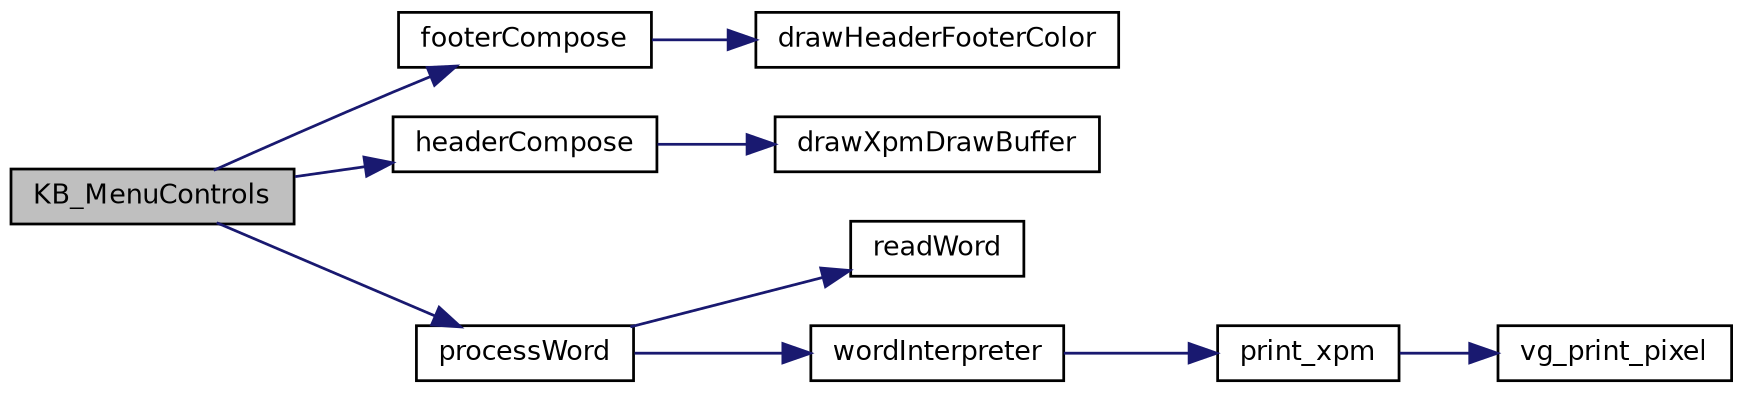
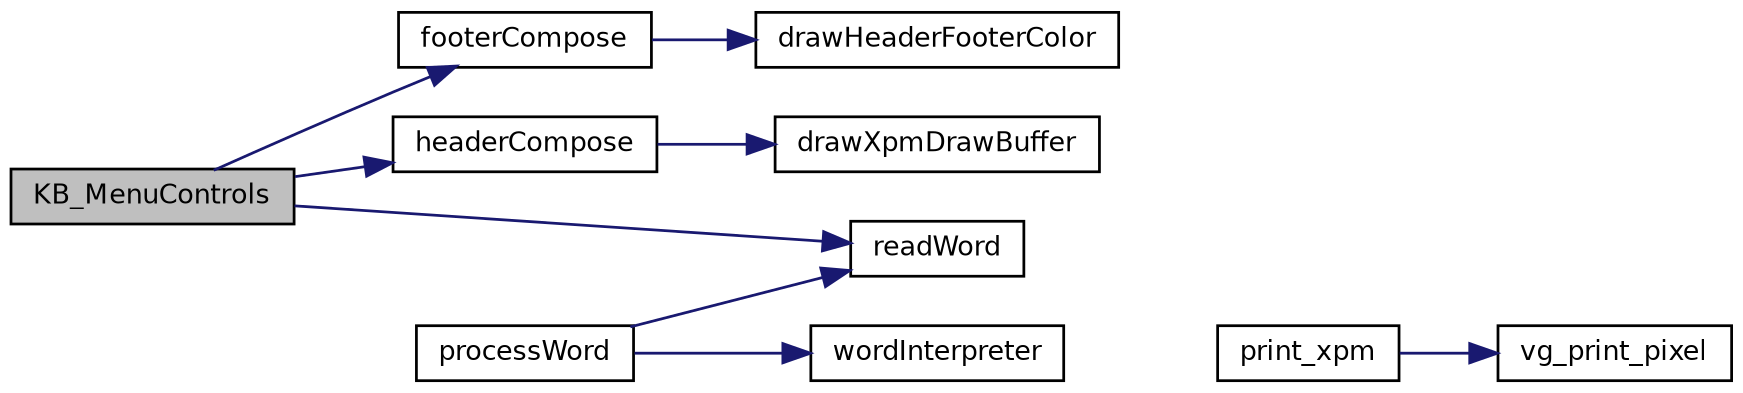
(326, 269) -> (558, 224)
(1126, 353) -> none
